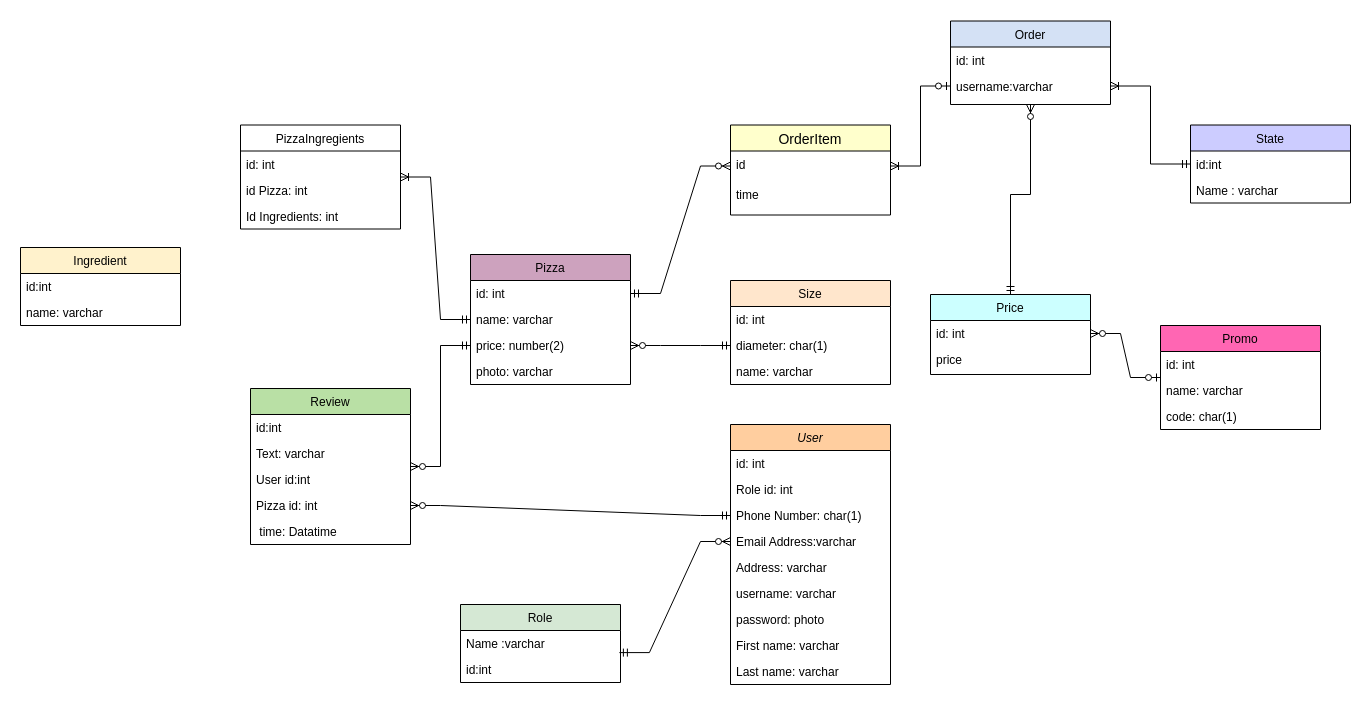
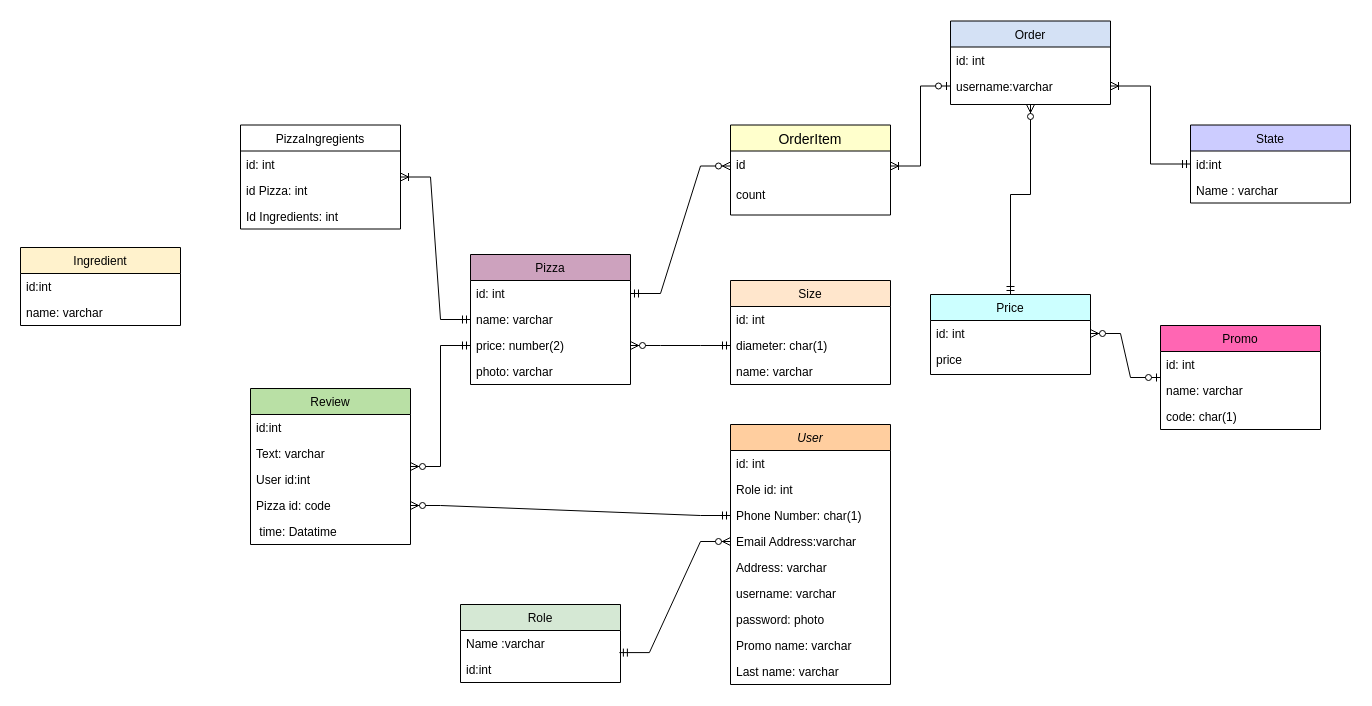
(748, 196) -> (753, 196)
(290, 506) -> (295, 506)
(794, 646) -> (795, 646)
